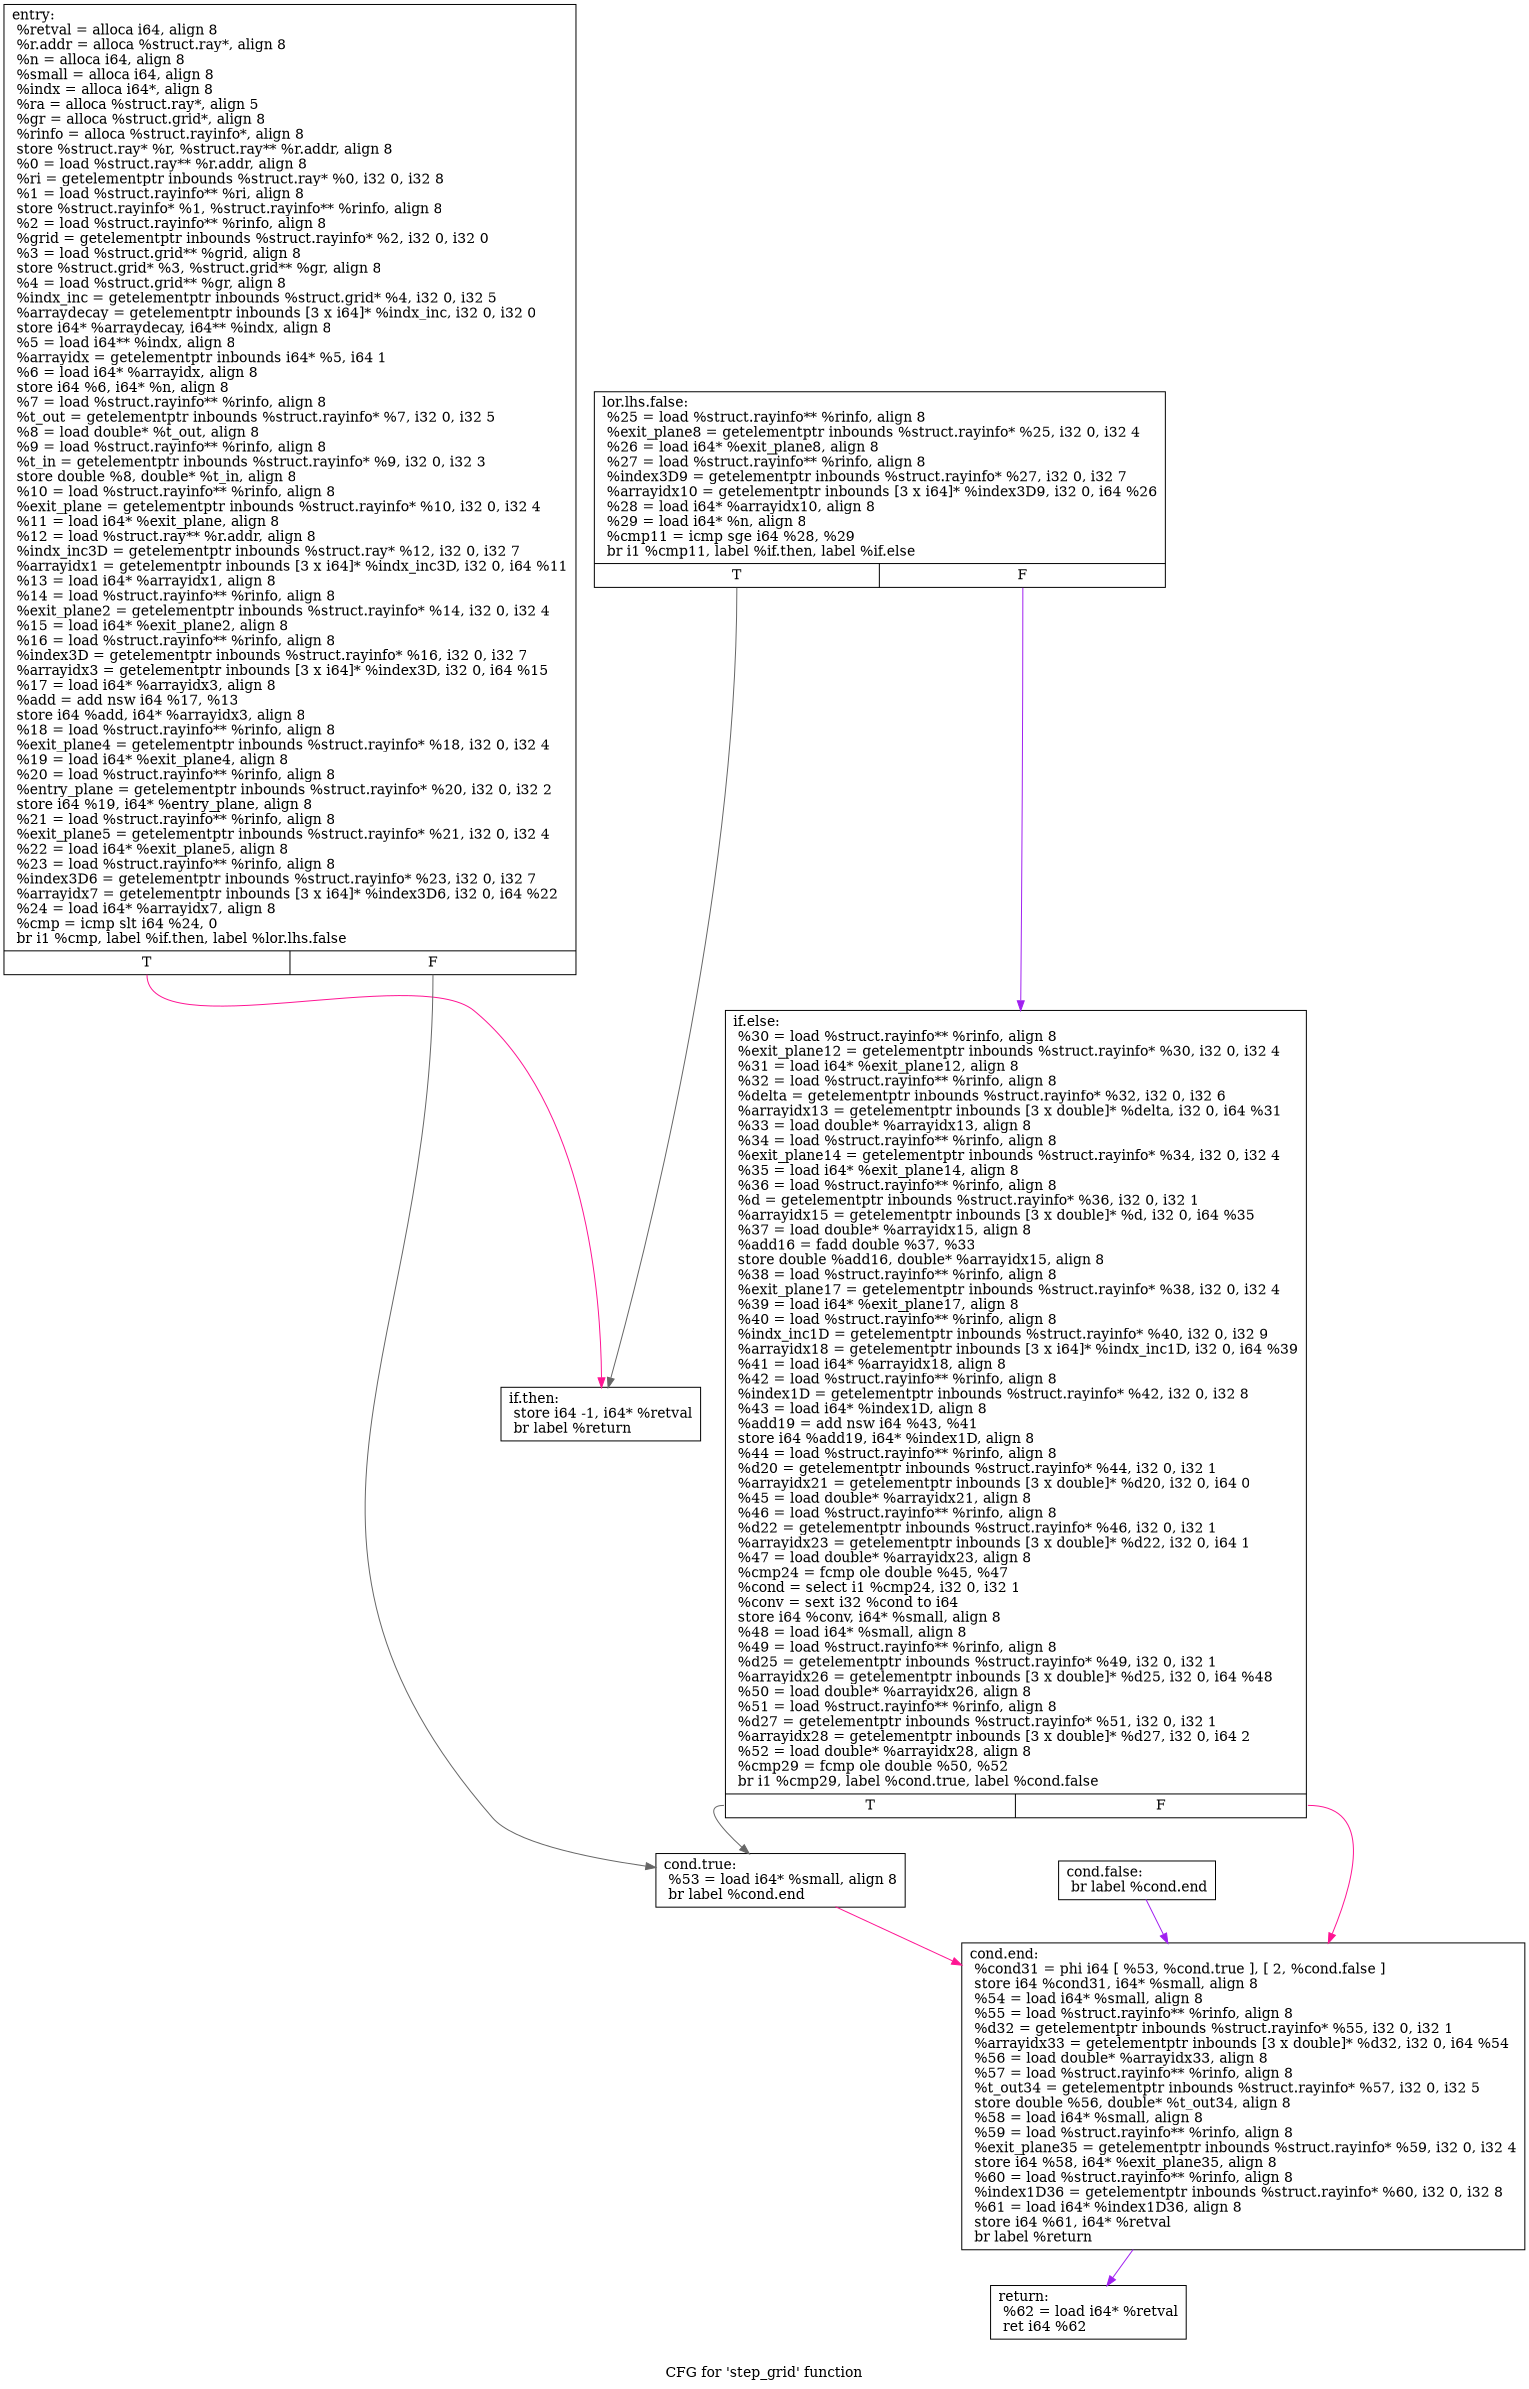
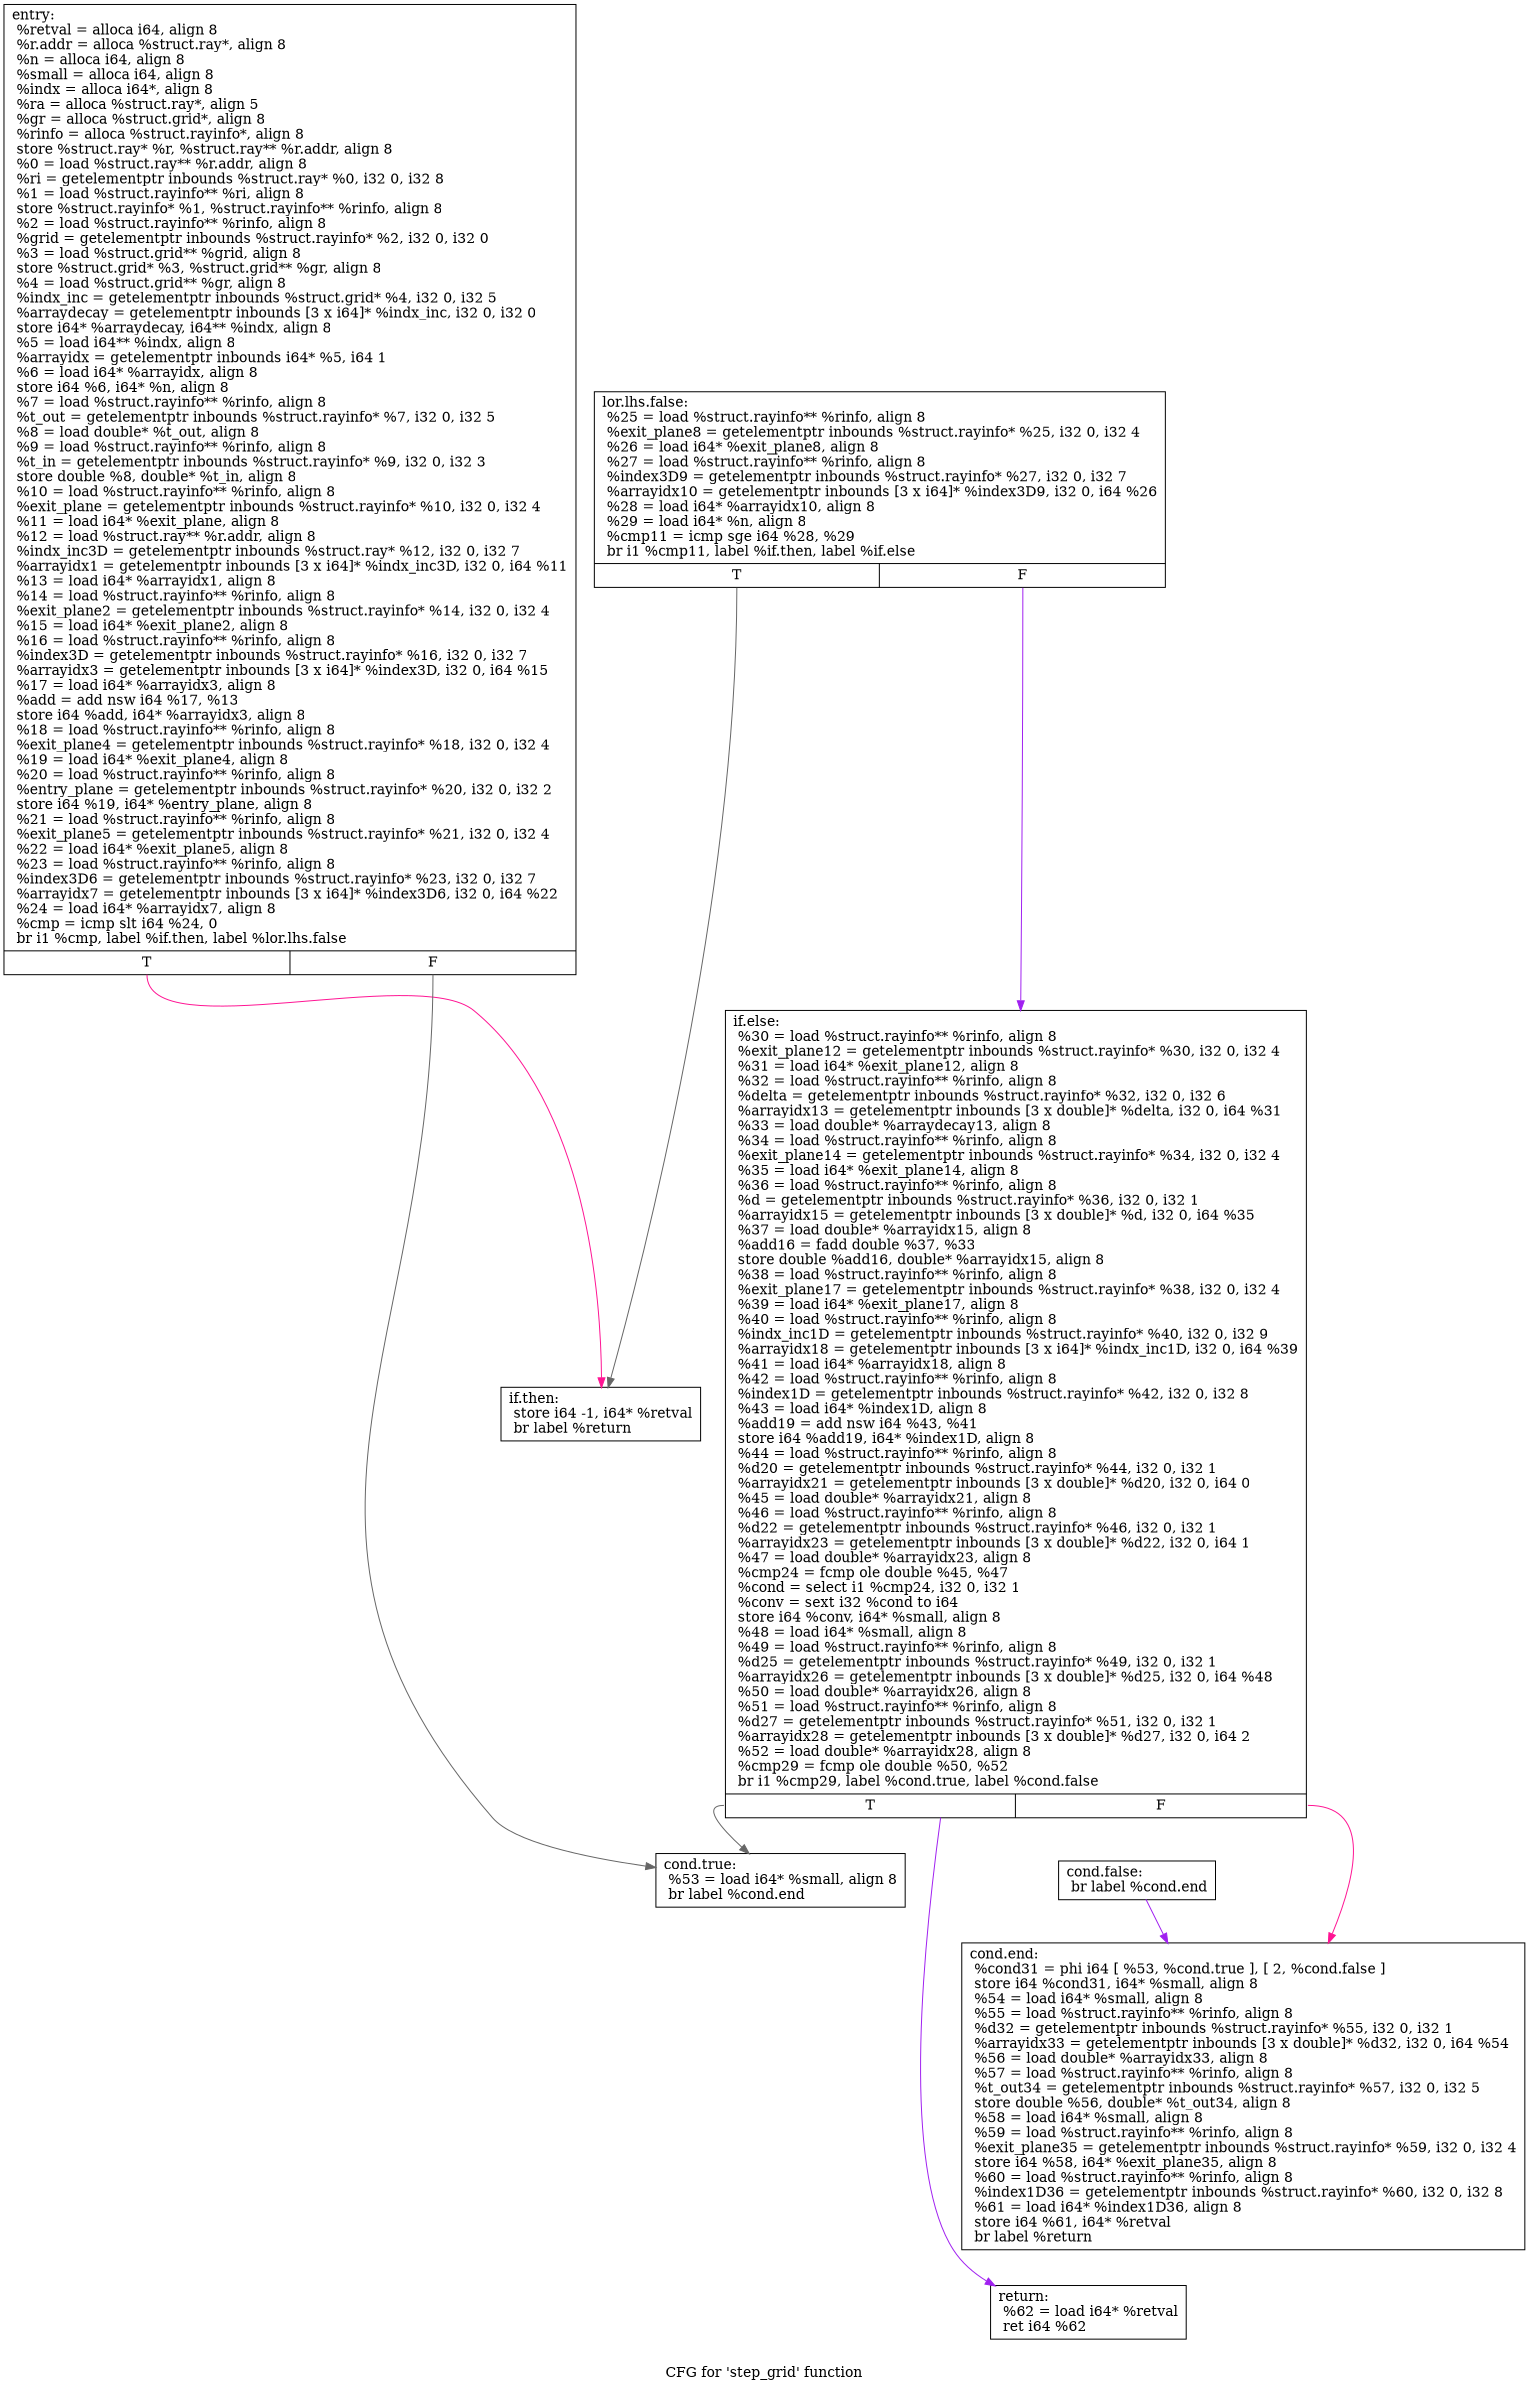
(883, 1126) -> (892, 1126)
(894, 1934) -> none
(1123, 2264) -> (921, 2059)
